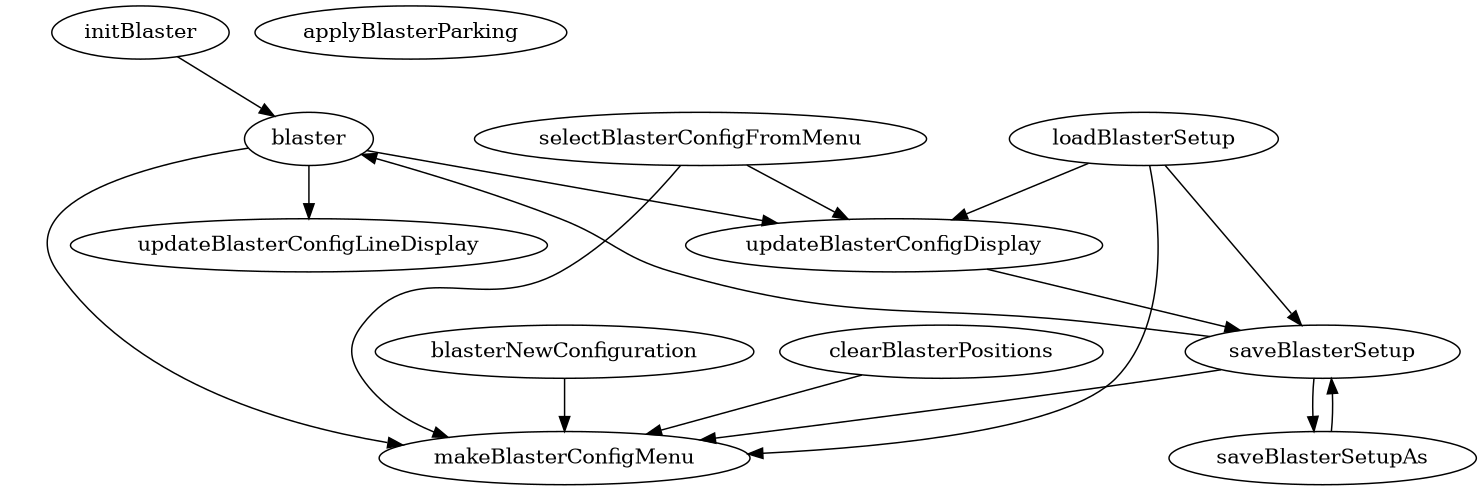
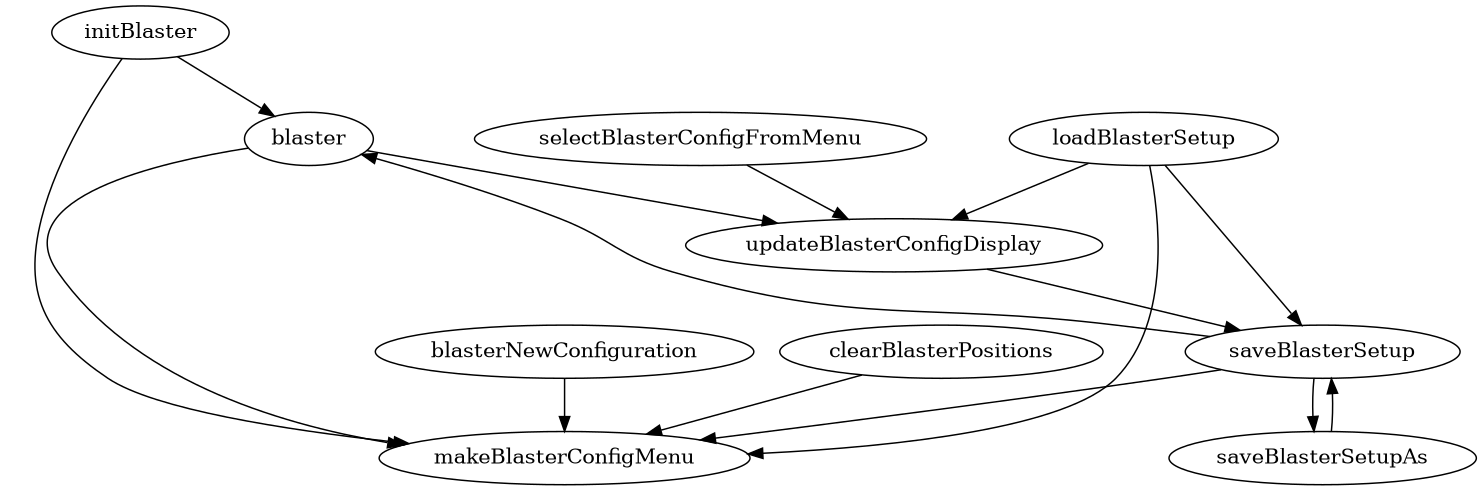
(411, 33) -> none
(309, 245) -> none
(463, 288) -> (79, 356)
